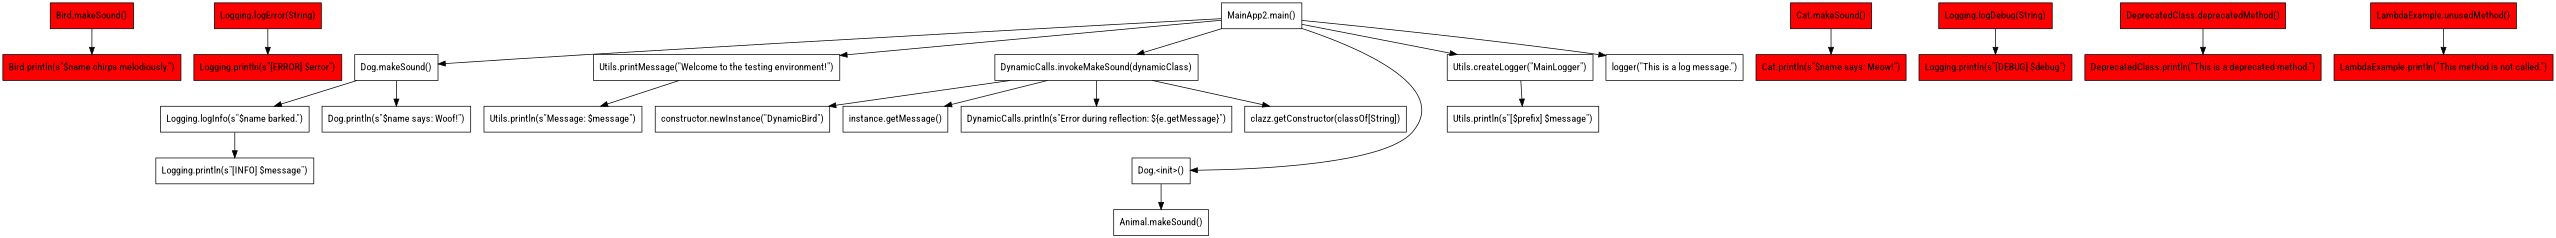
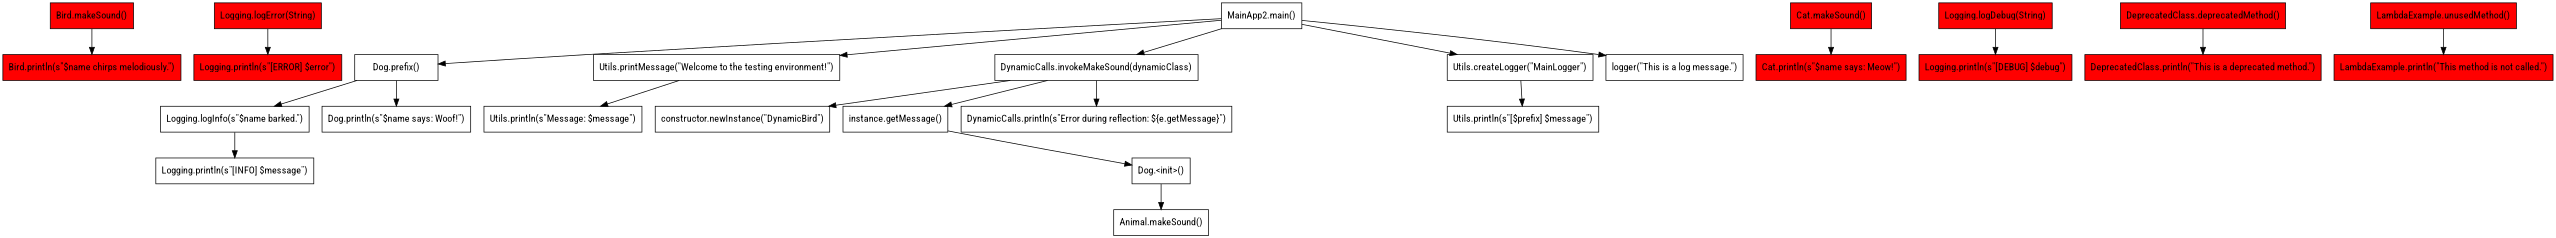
(396, 67) -> (396, 67)
(1326, 119) -> none
(1393, 145) -> (1036, 148)
